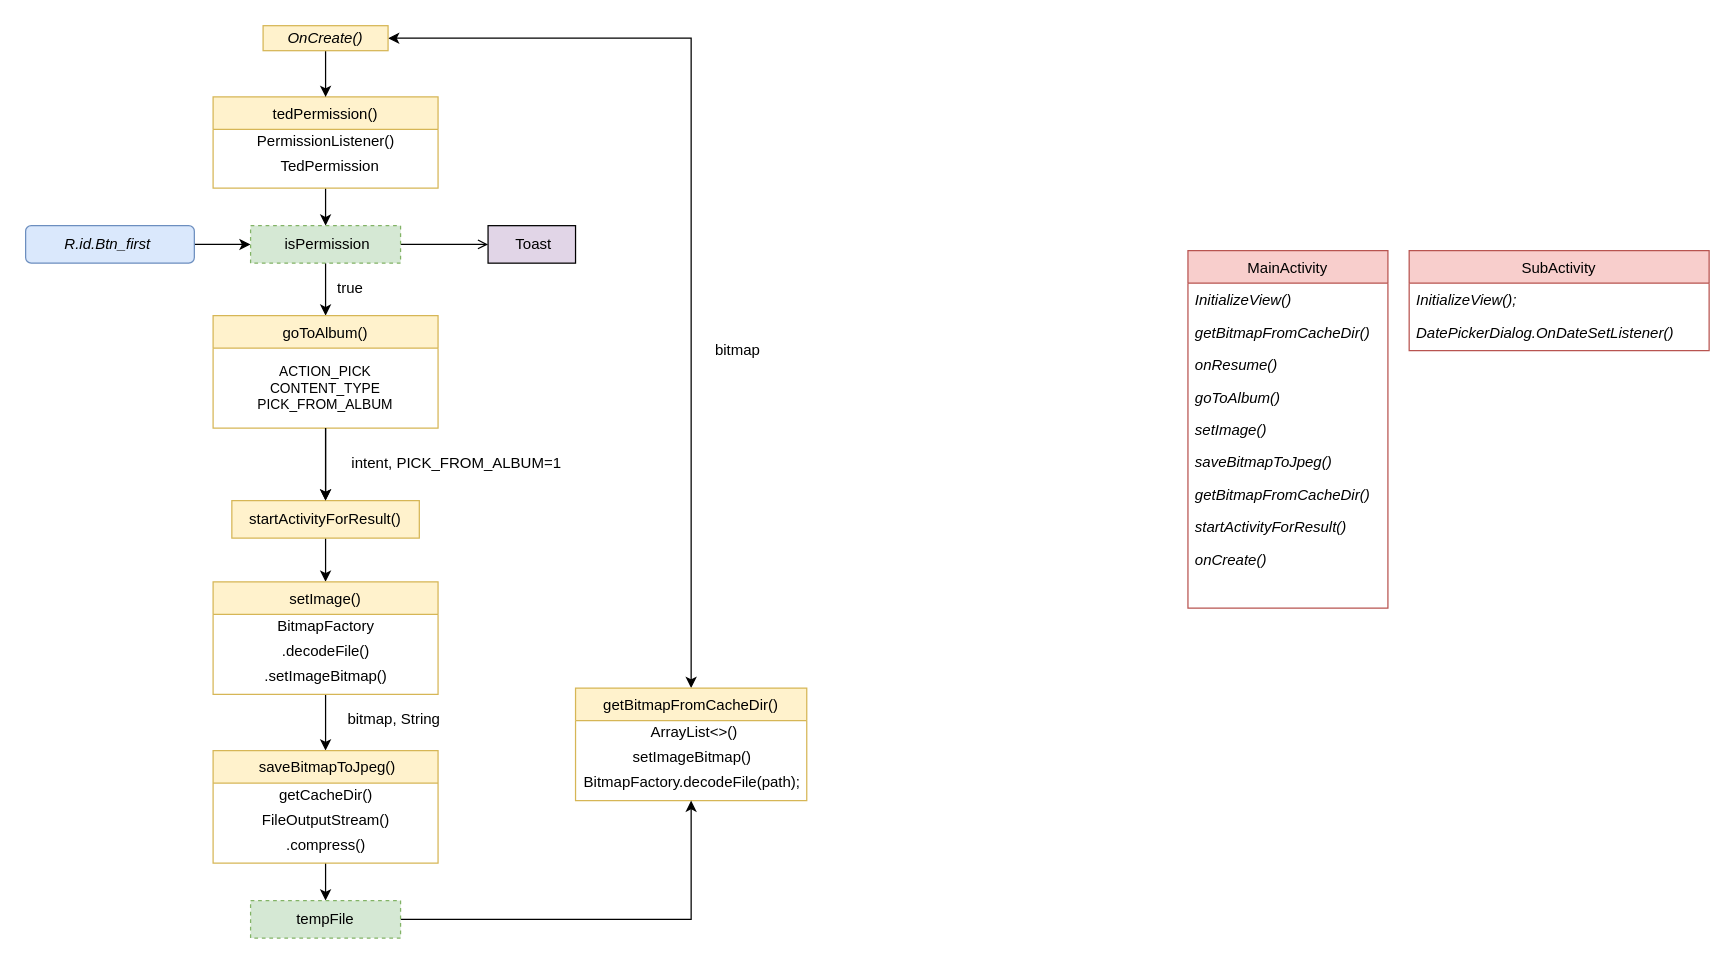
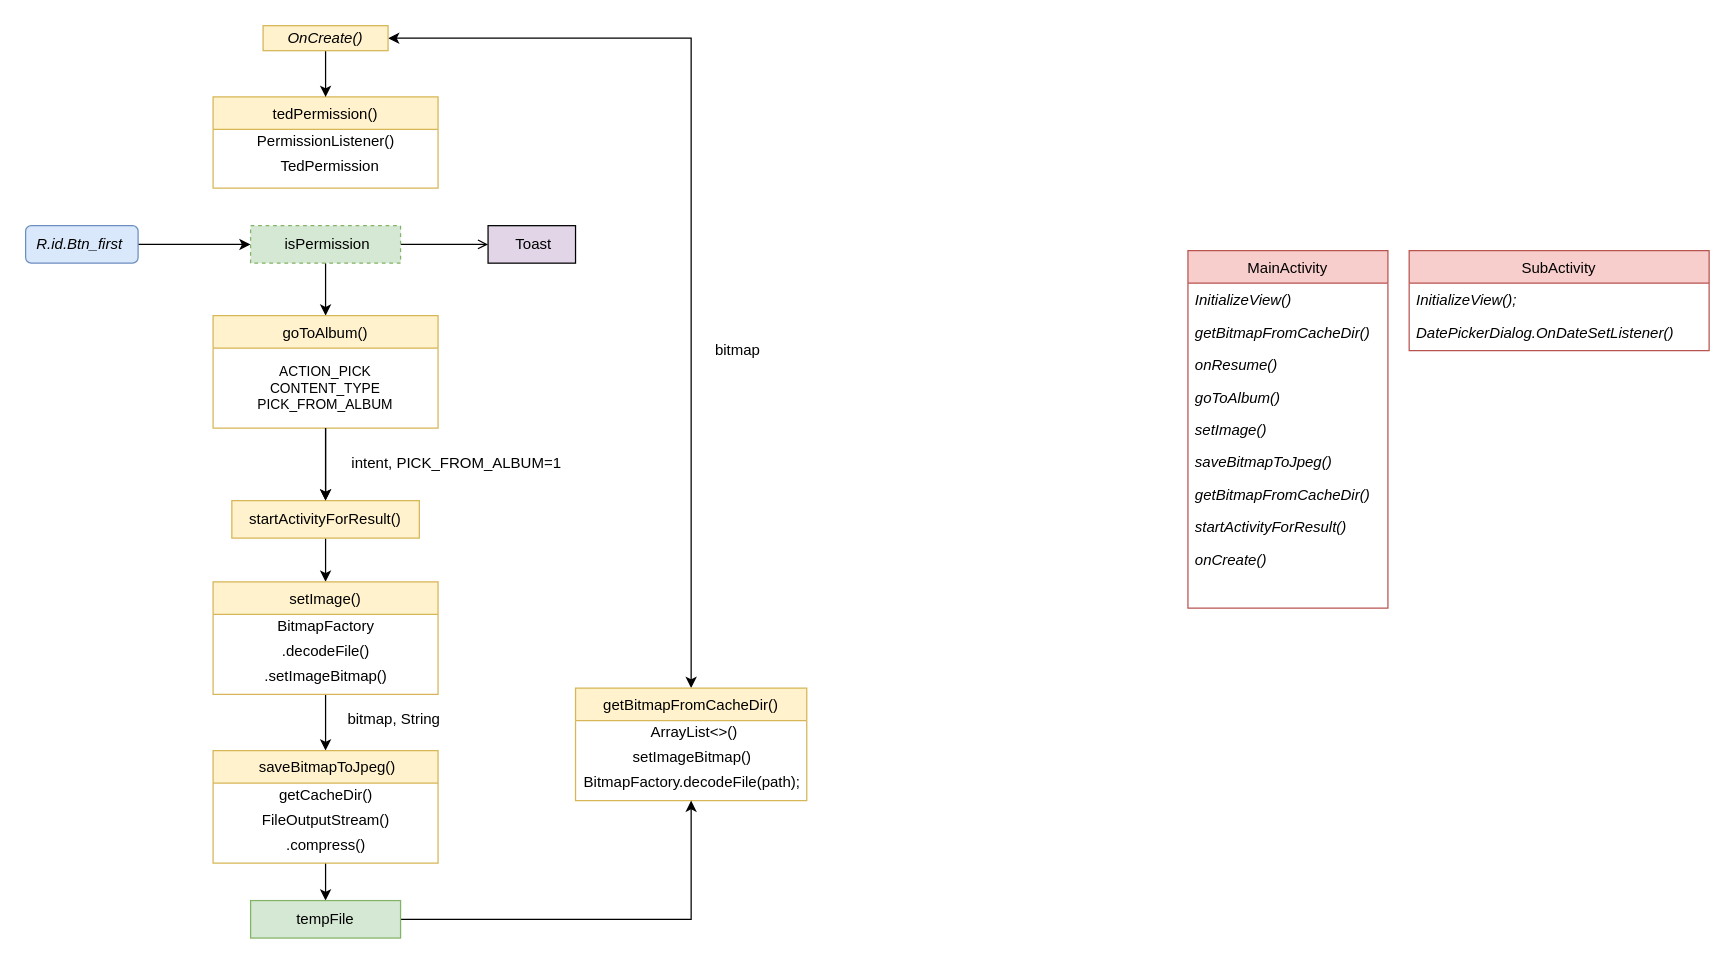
(326, 210) -> none
(110, 244) -> (82, 244)
(351, 288) -> none
(326, 919) -> (326, 919)
